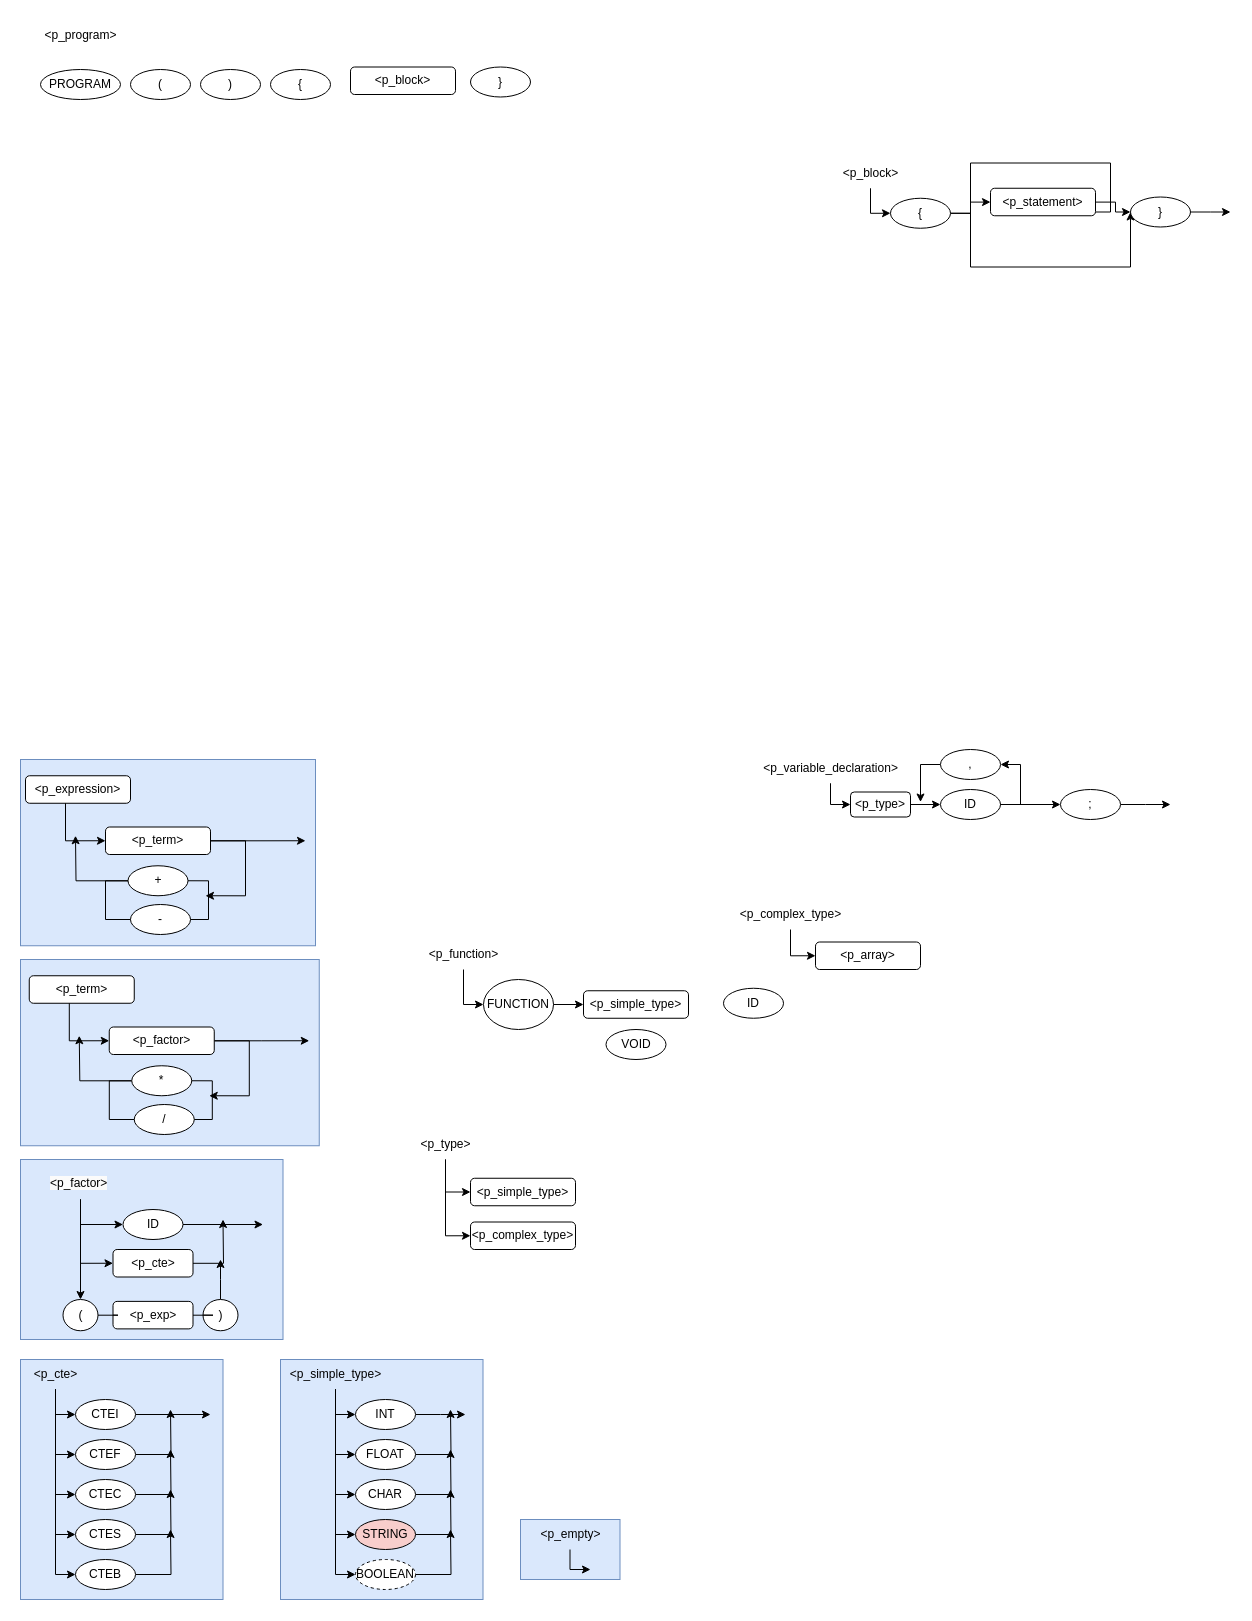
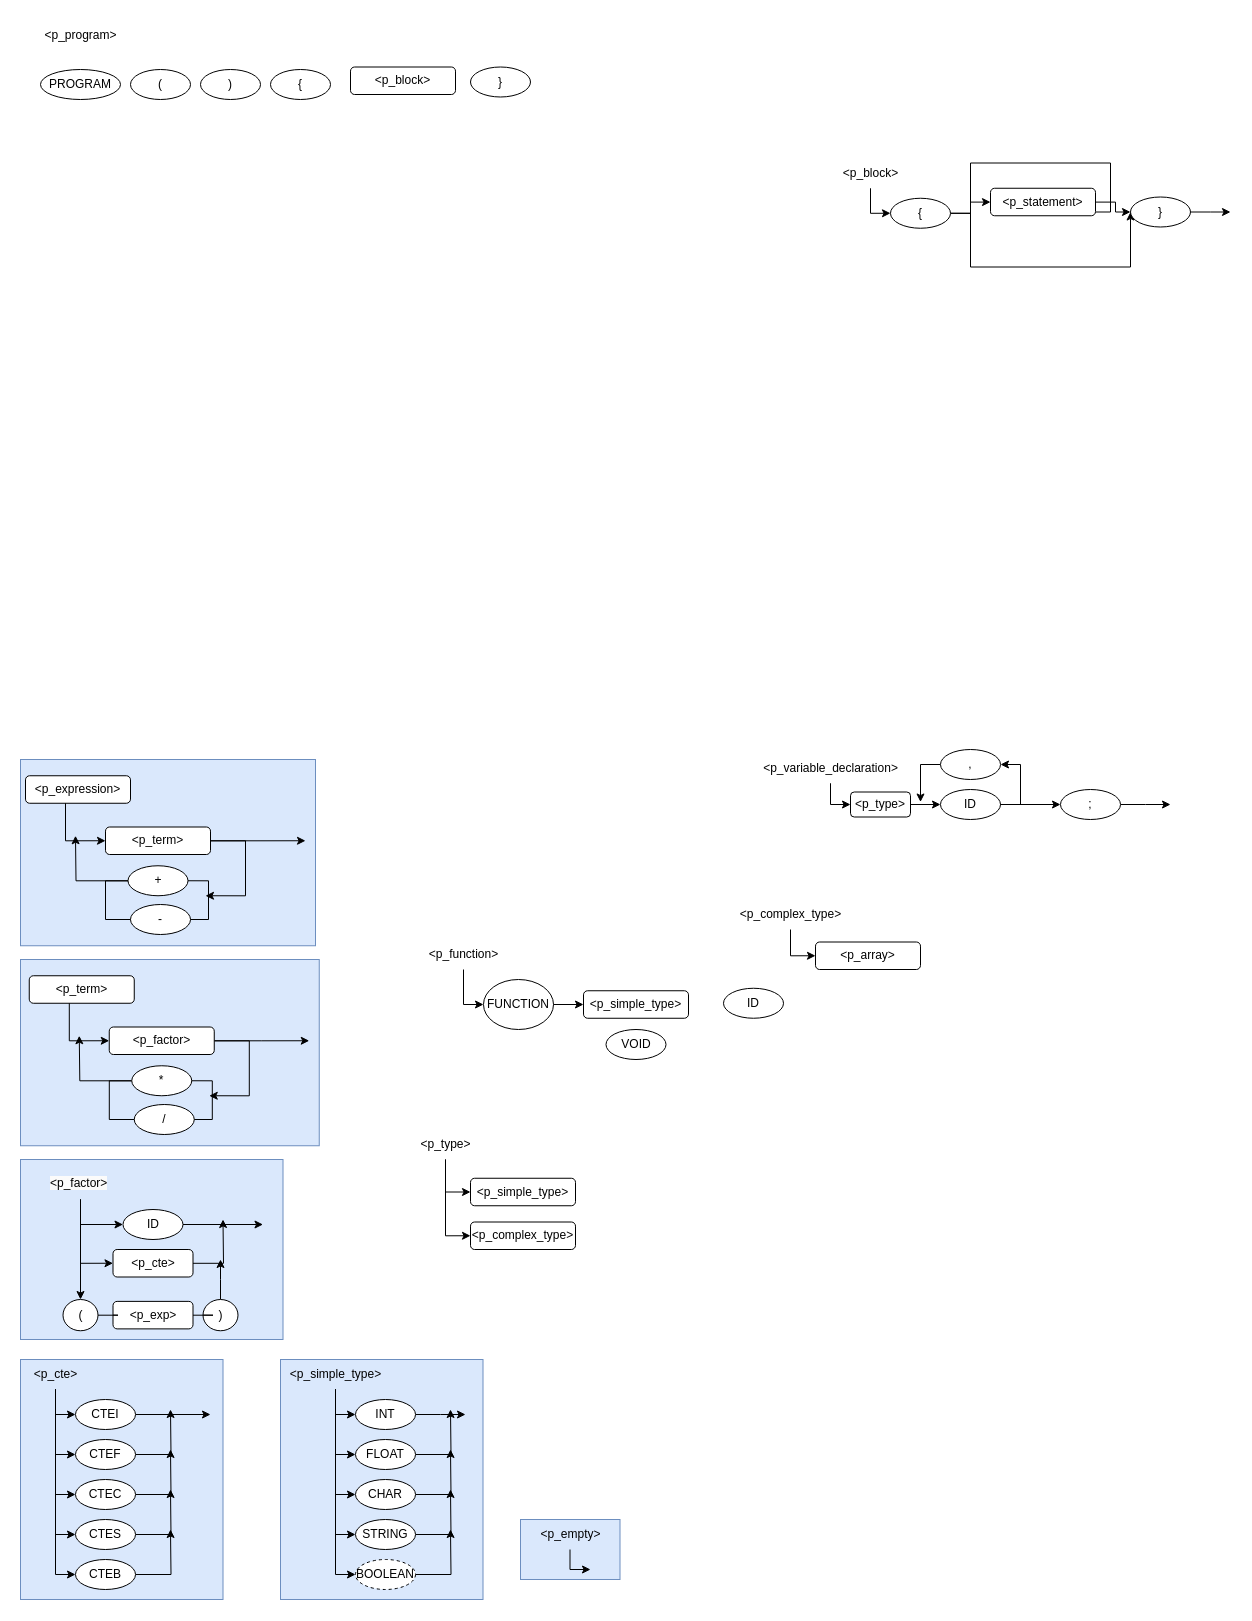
(386, 1535) -> (386, 1535)
